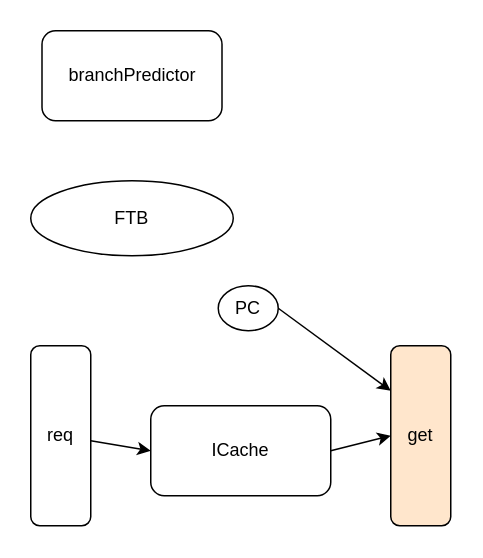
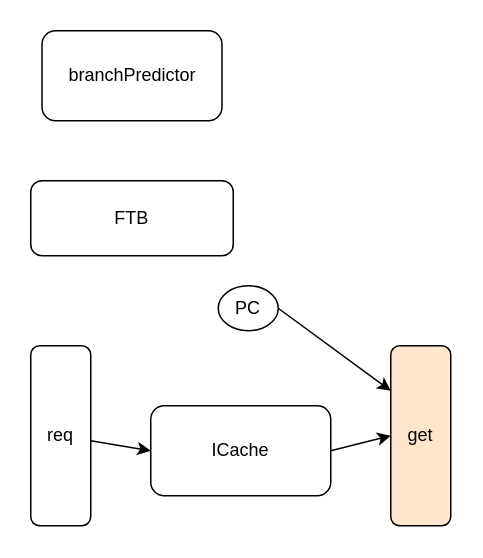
(132, 218) -> (132, 218)
